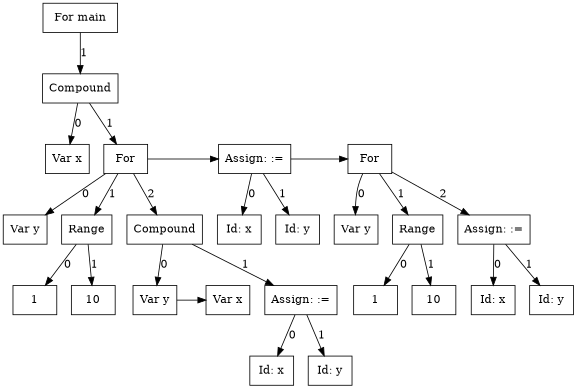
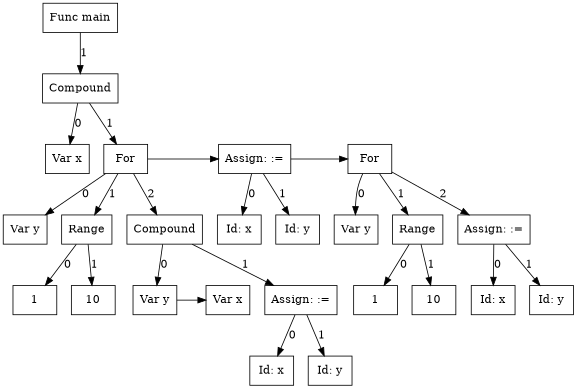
(80, 18) -> (80, 18)
